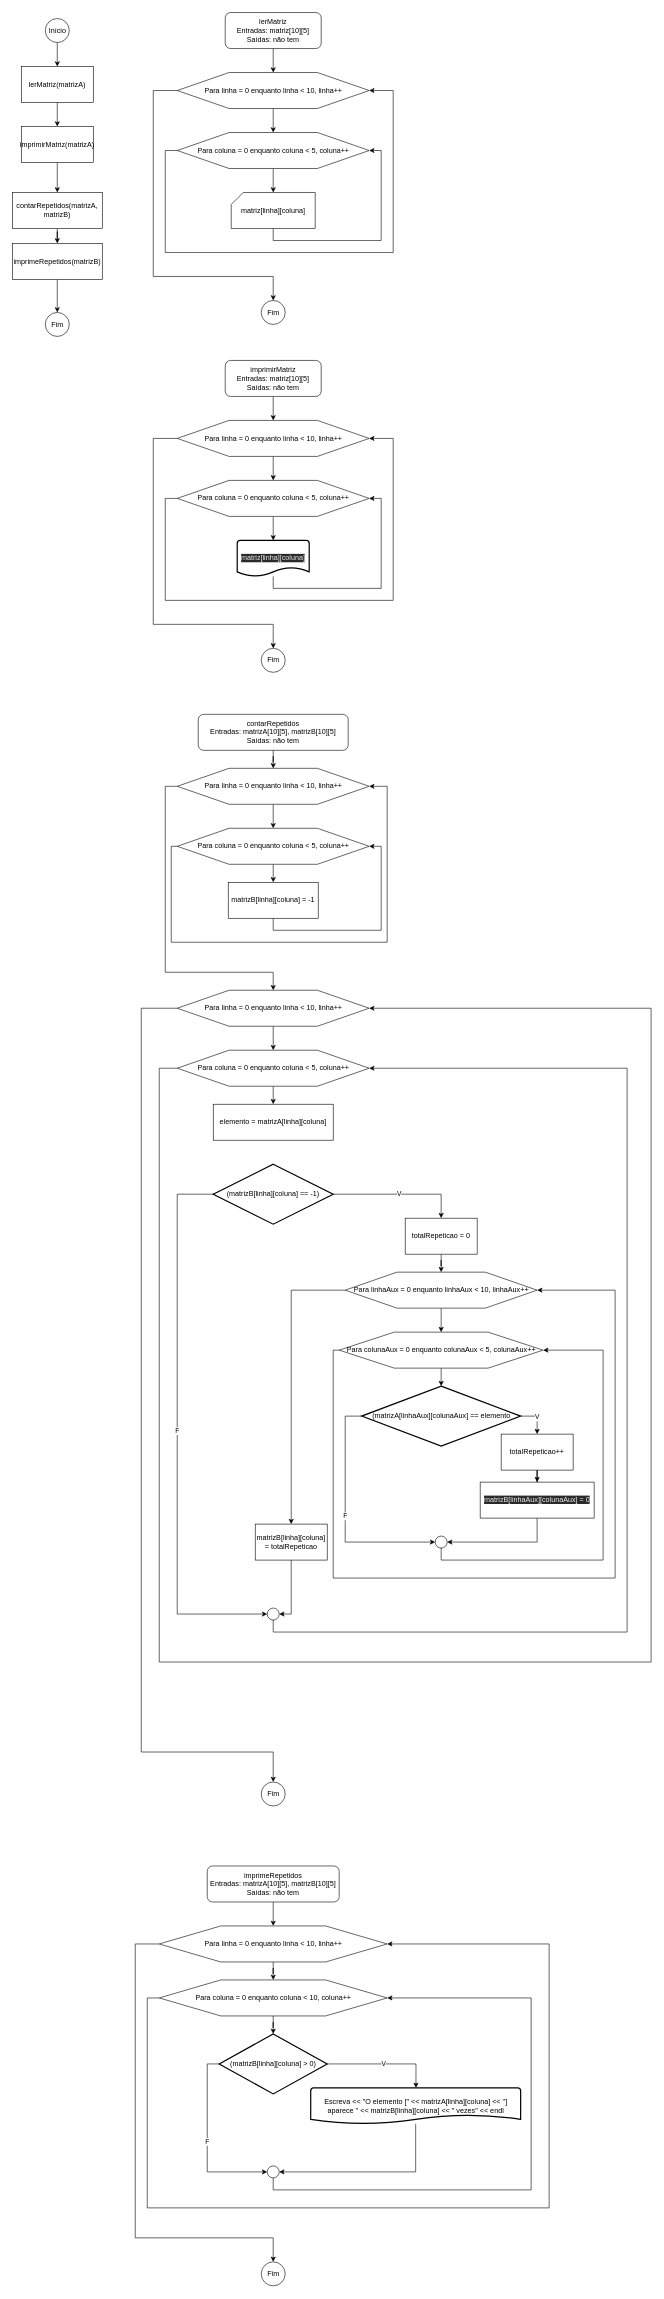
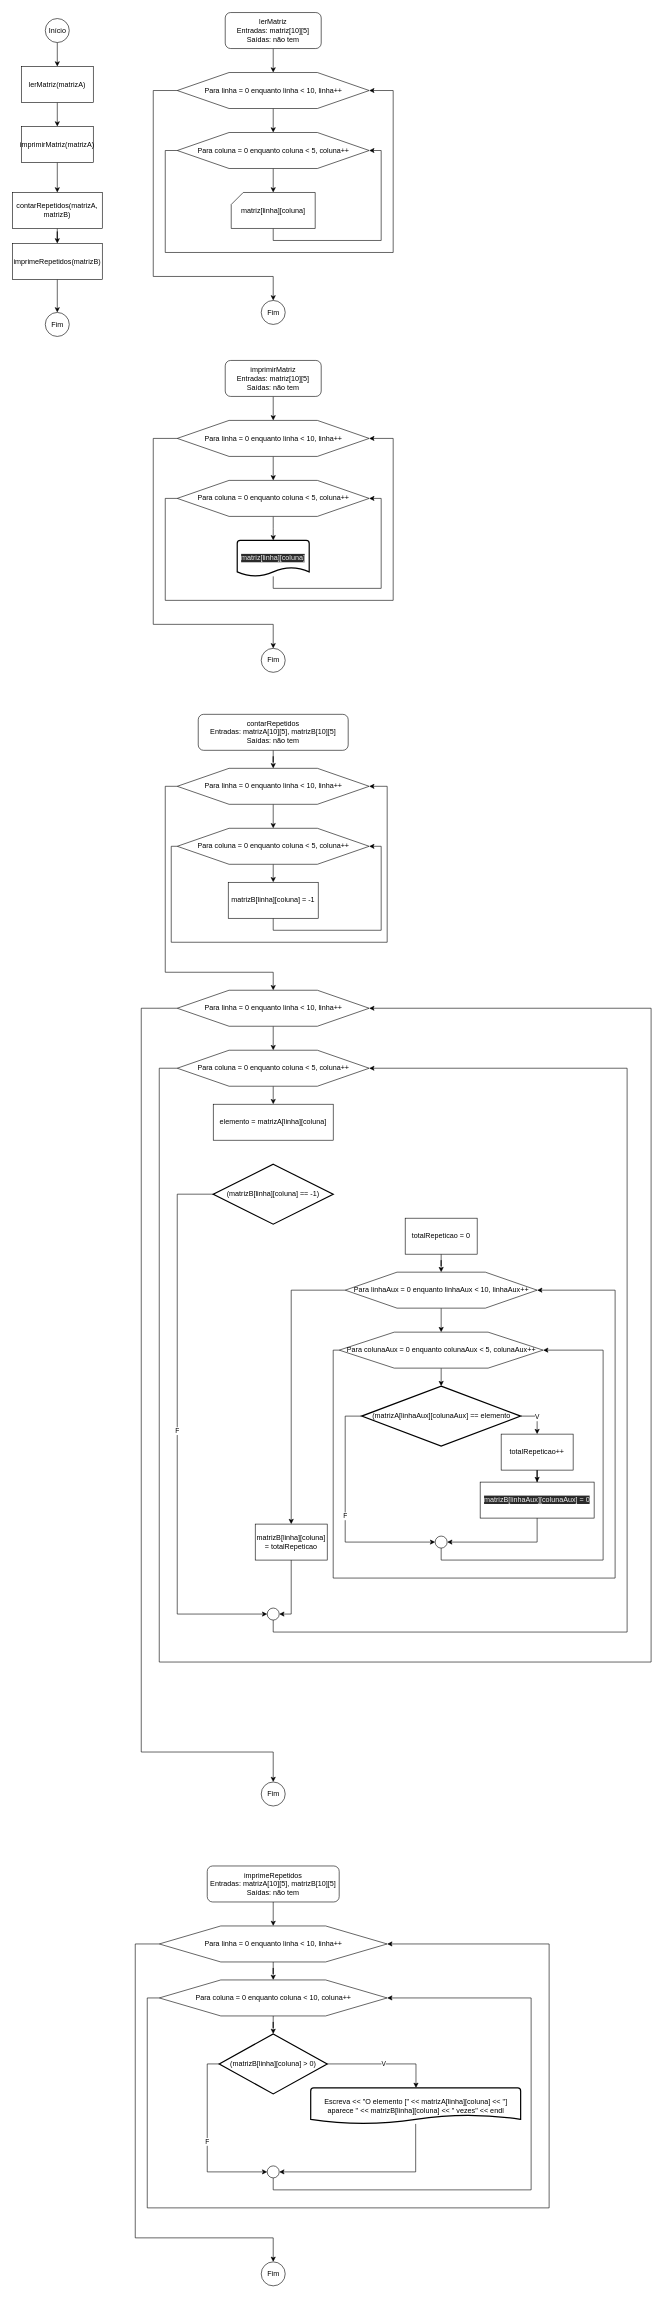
(399, 1194) -> none
